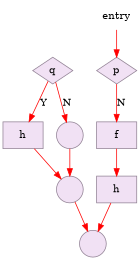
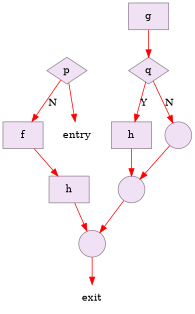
none -> (149, 16)
(117, 40) -> (71, 99)
none -> (92, 298)
